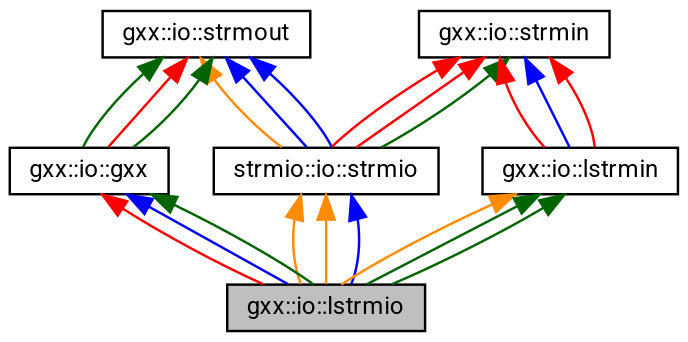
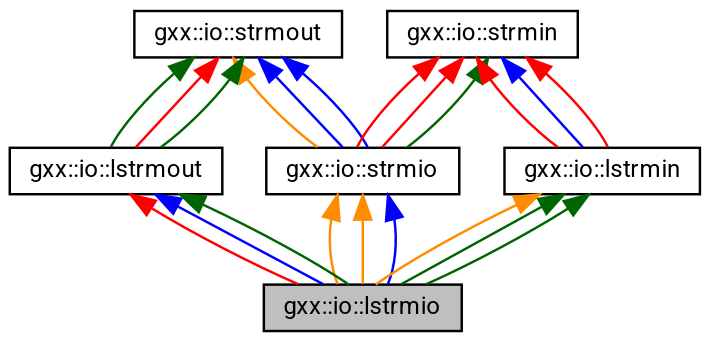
(89, 171) -> (116, 171)
(326, 171) -> (363, 171)
